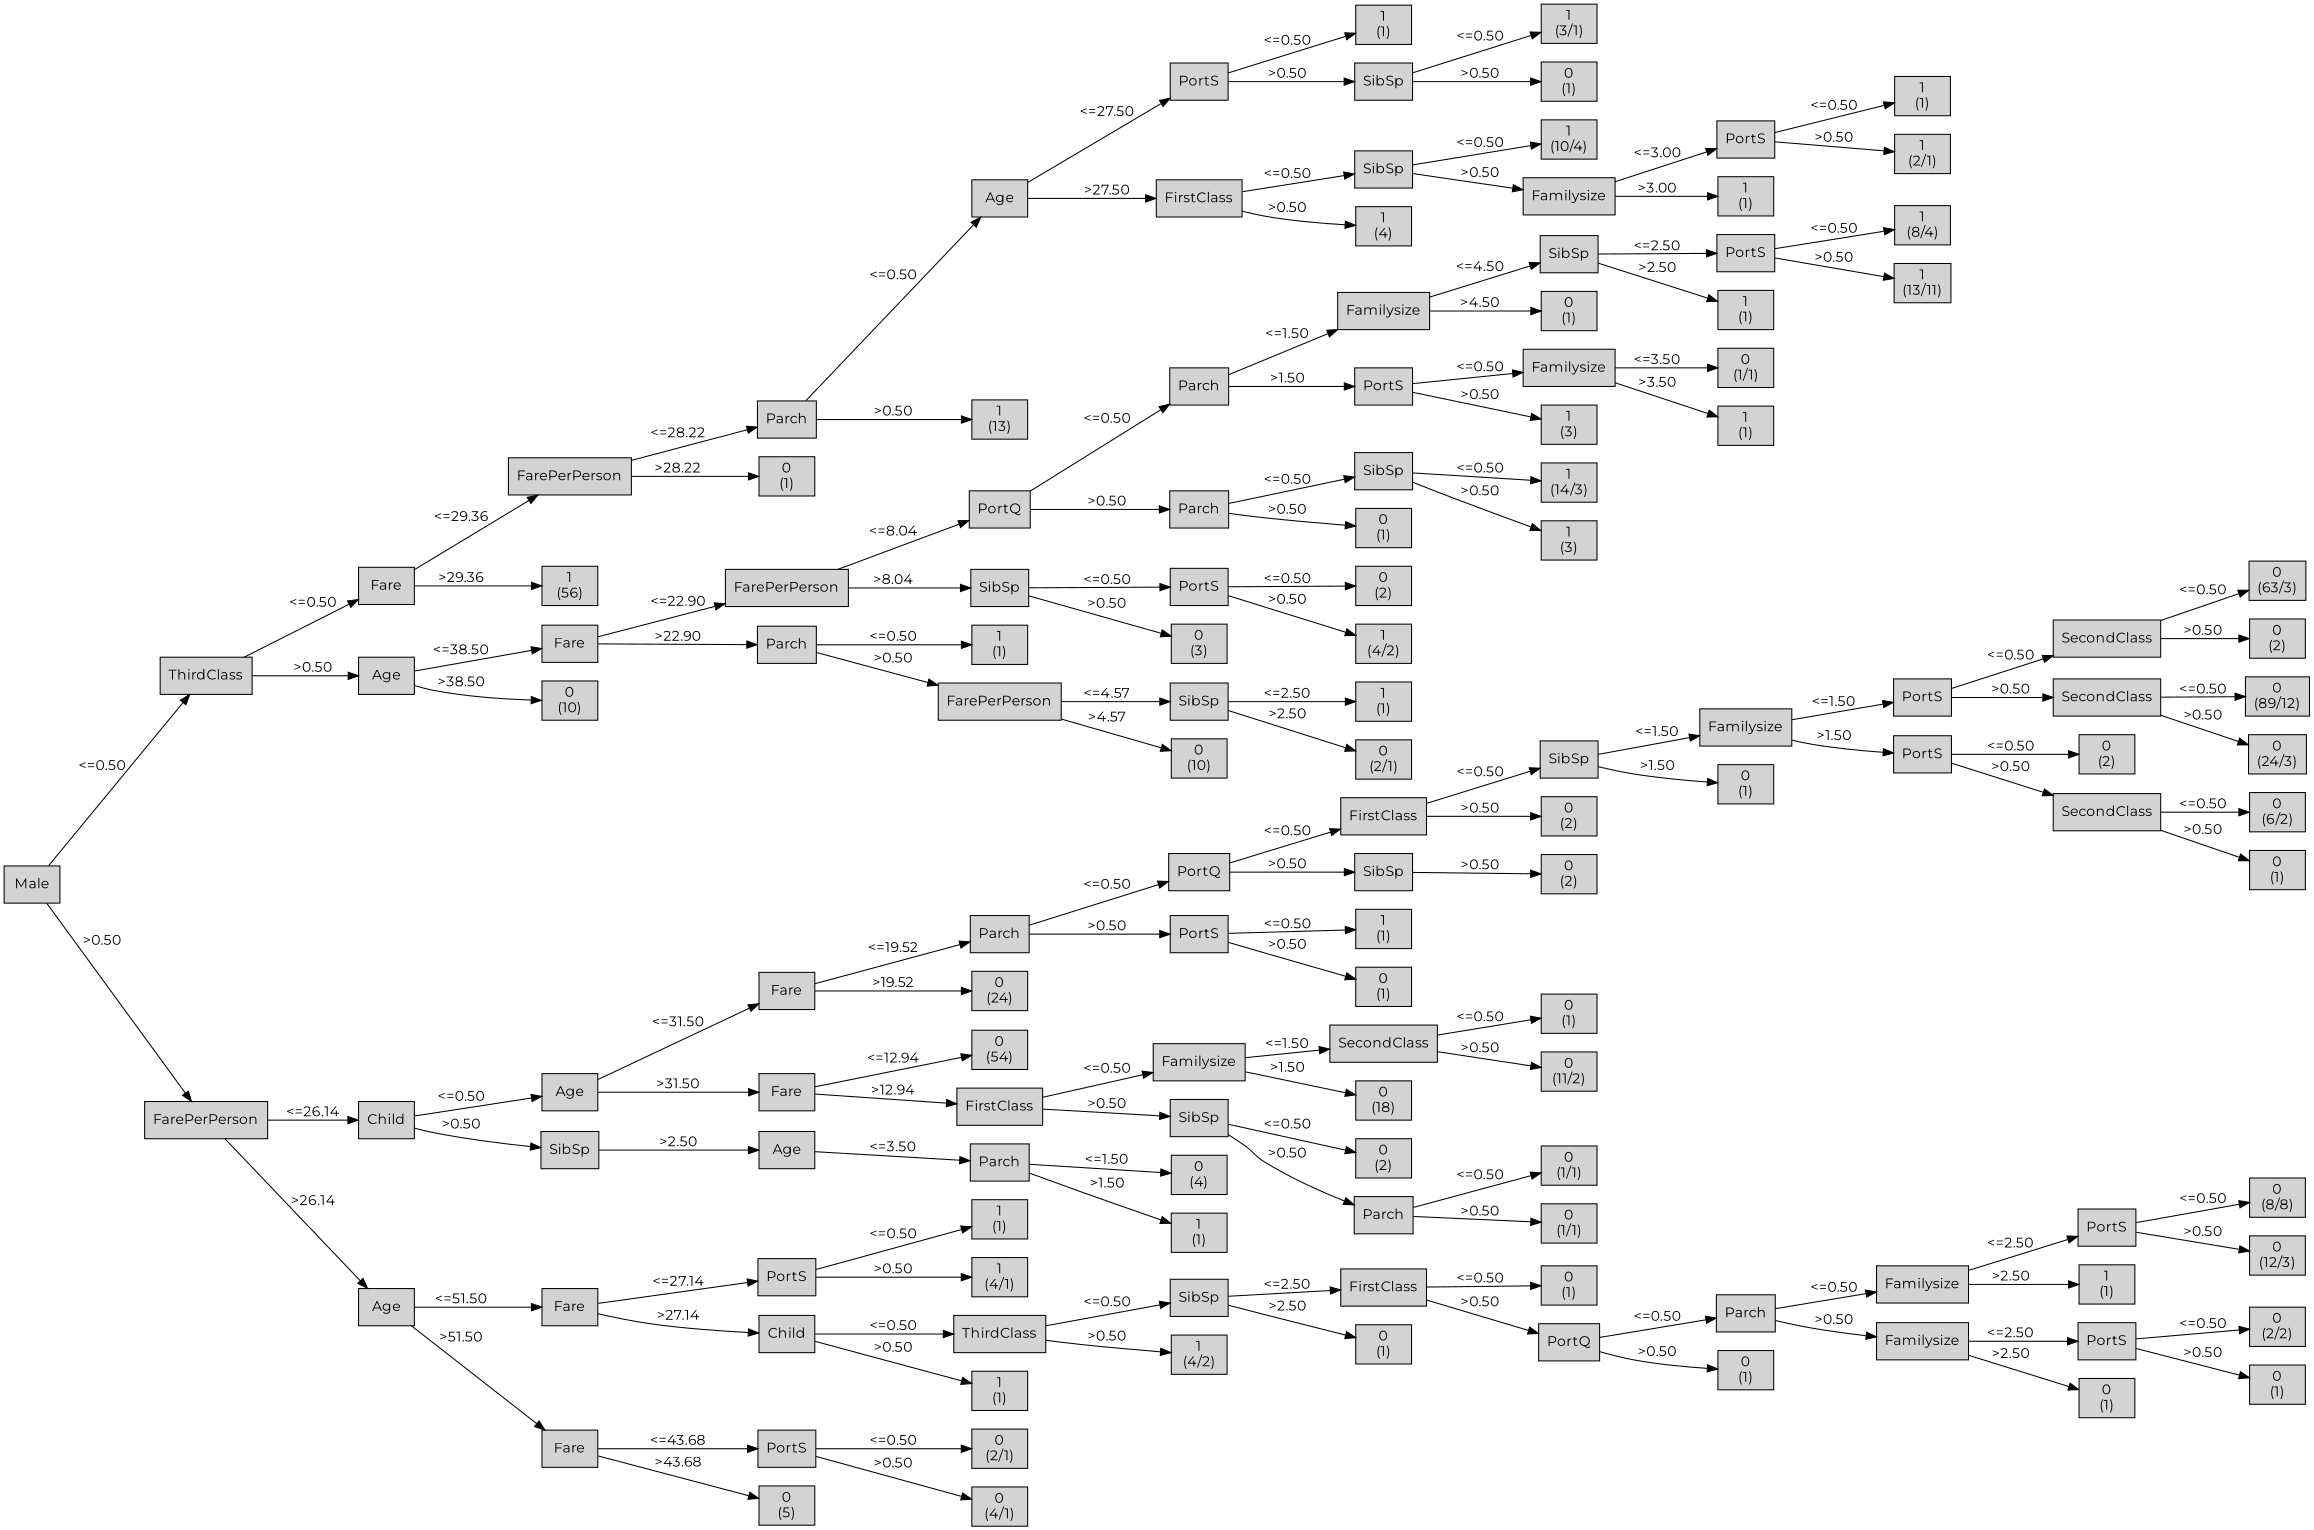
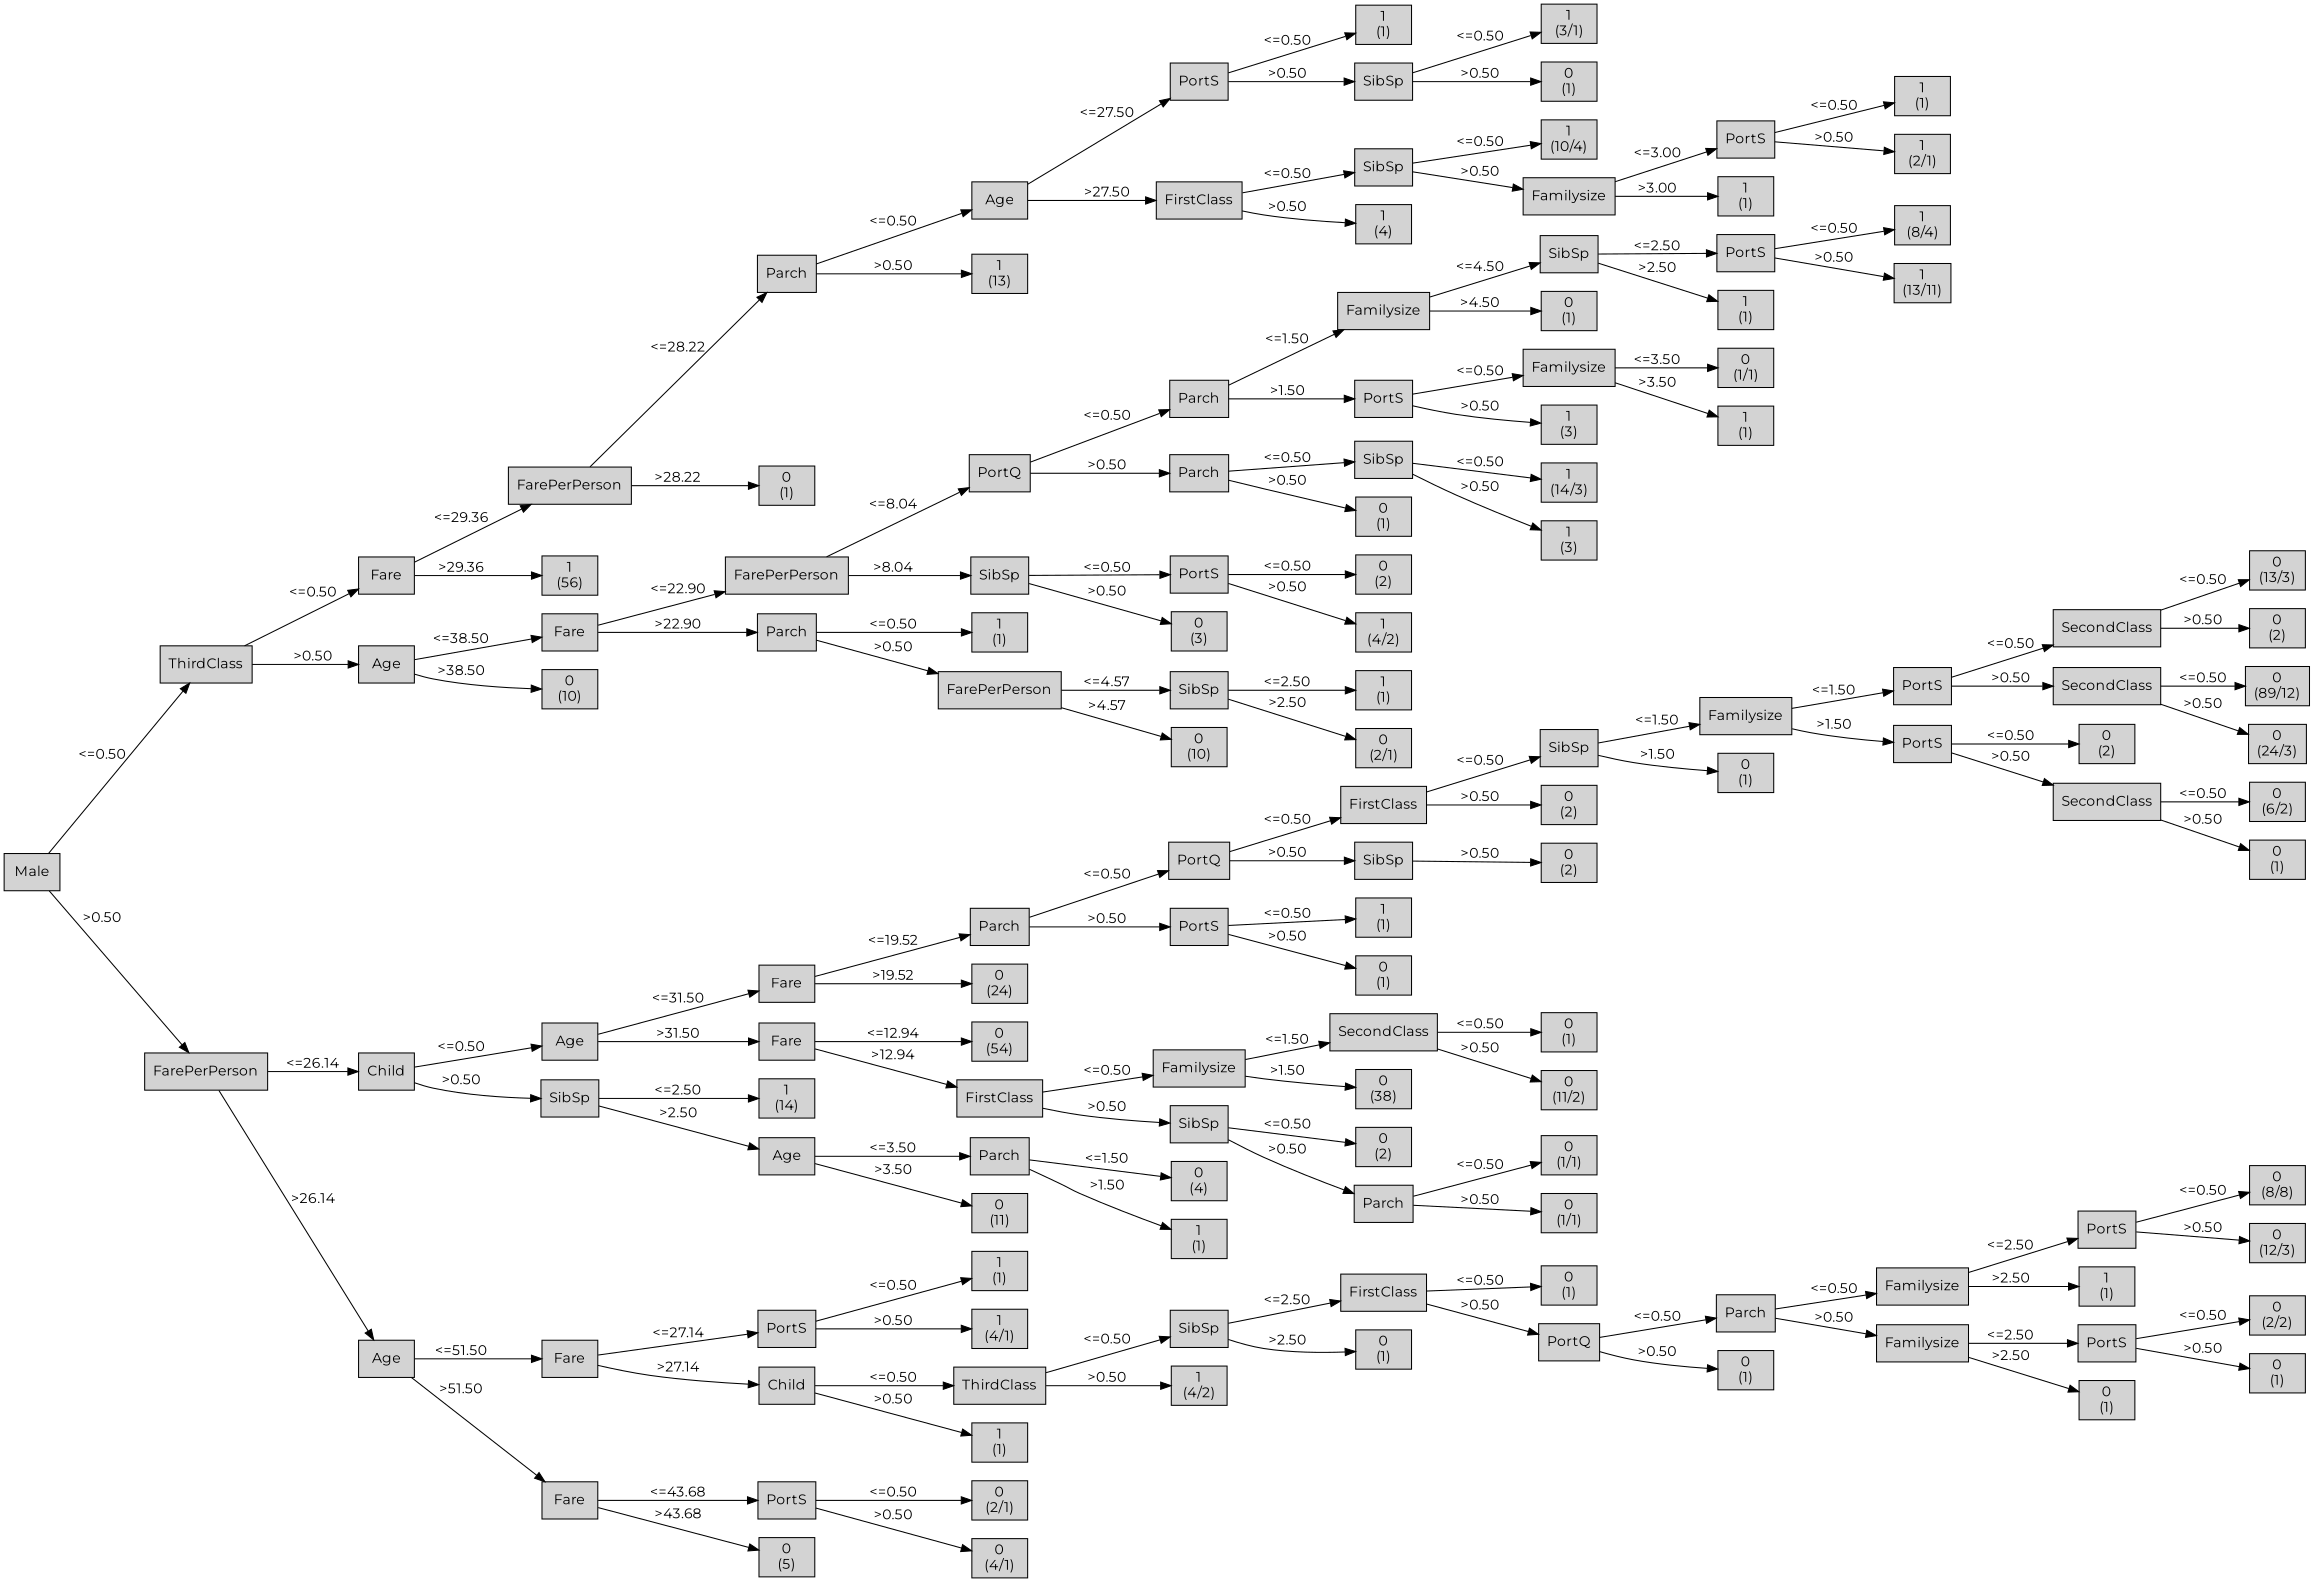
(2277, 581) -> (2277, 570)
none -> (787, 1098)
(1384, 1100) -> (1384, 1089)
none -> (1000, 1213)
